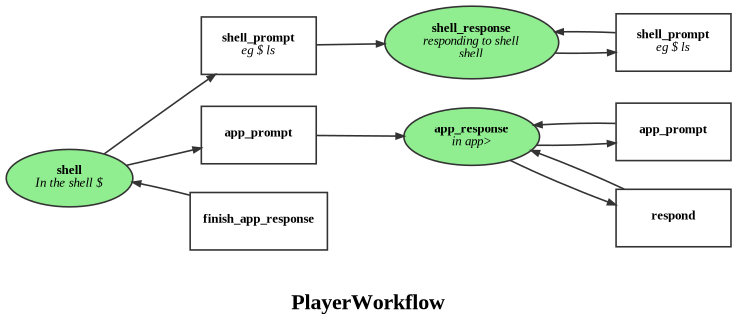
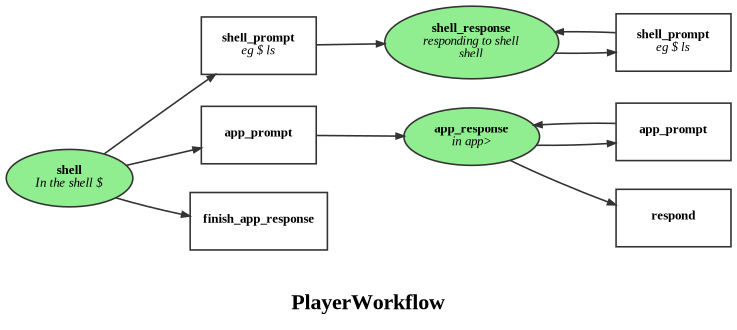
(582, 170) -> none
(165, 189) -> (148, 207)
